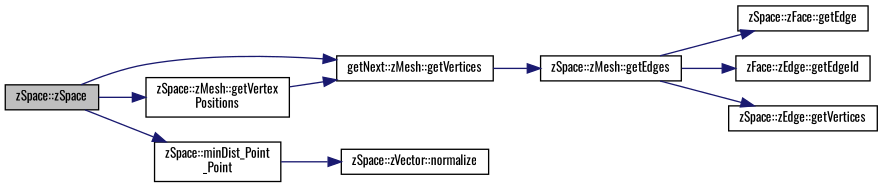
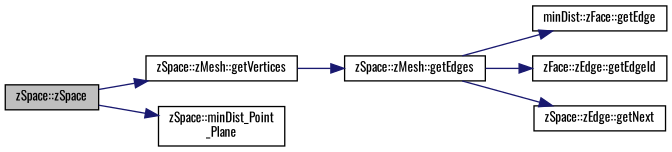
(803, 18) -> (600, 18)
(415, 68) -> (222, 68)
(218, 97) -> none
(803, 118) -> (600, 118)
(218, 162) -> (222, 126)
(415, 162) -> none
